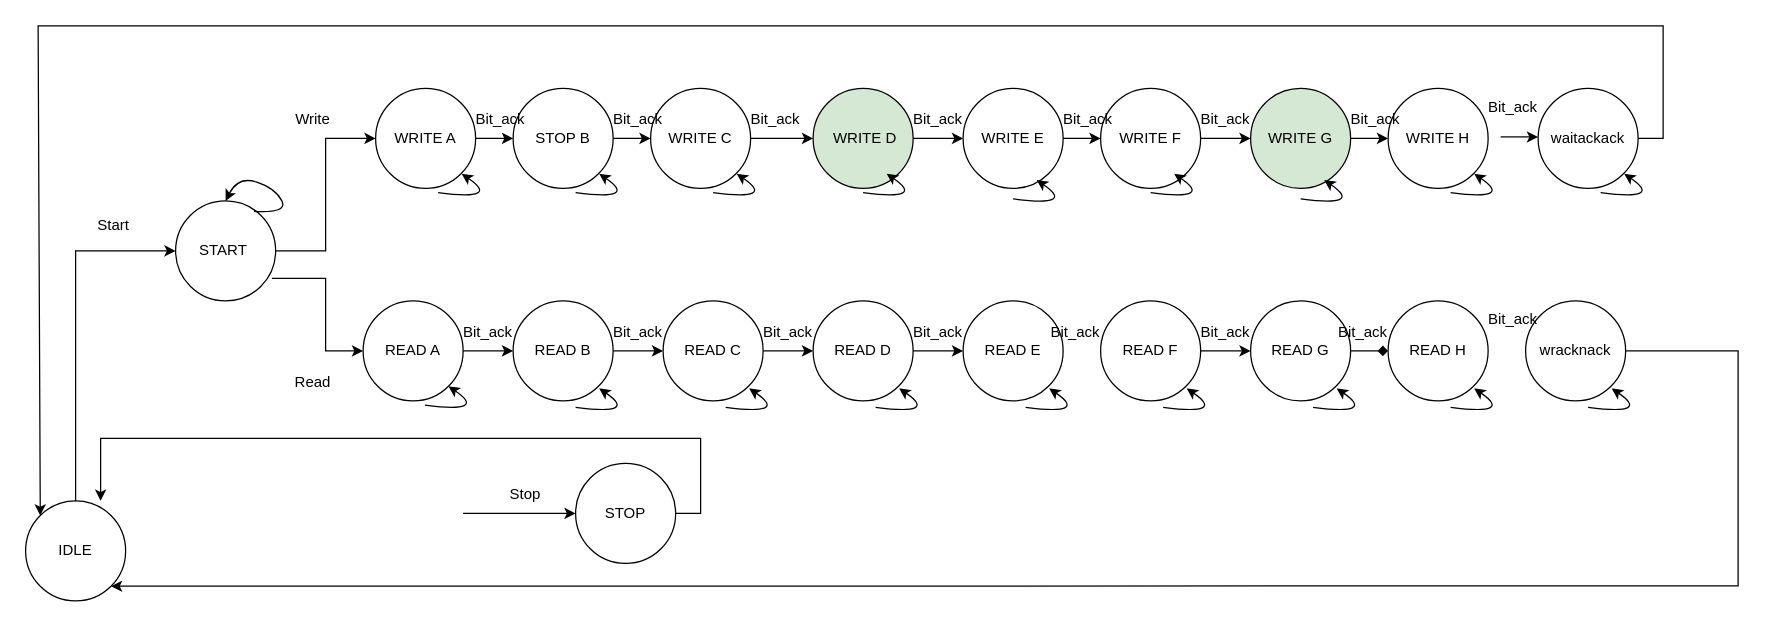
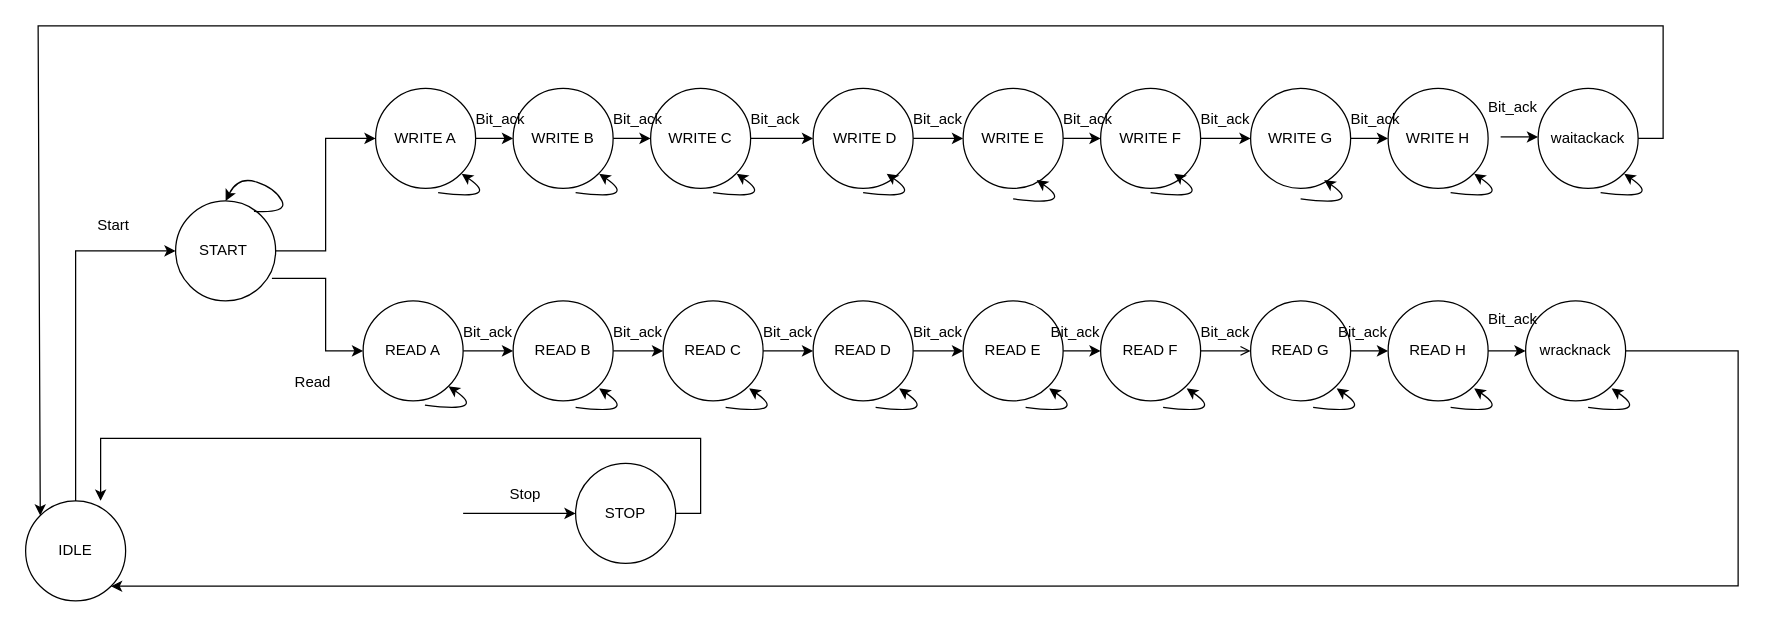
(313, 119) -> none
(563, 138) -> (563, 138)
(863, 138) -> (863, 138)
(1301, 138) -> (1301, 138)
none -> (1086, 351)
(1241, 351) -> (1242, 351)
(1377, 351) -> (1378, 351)
none -> (1502, 351)
